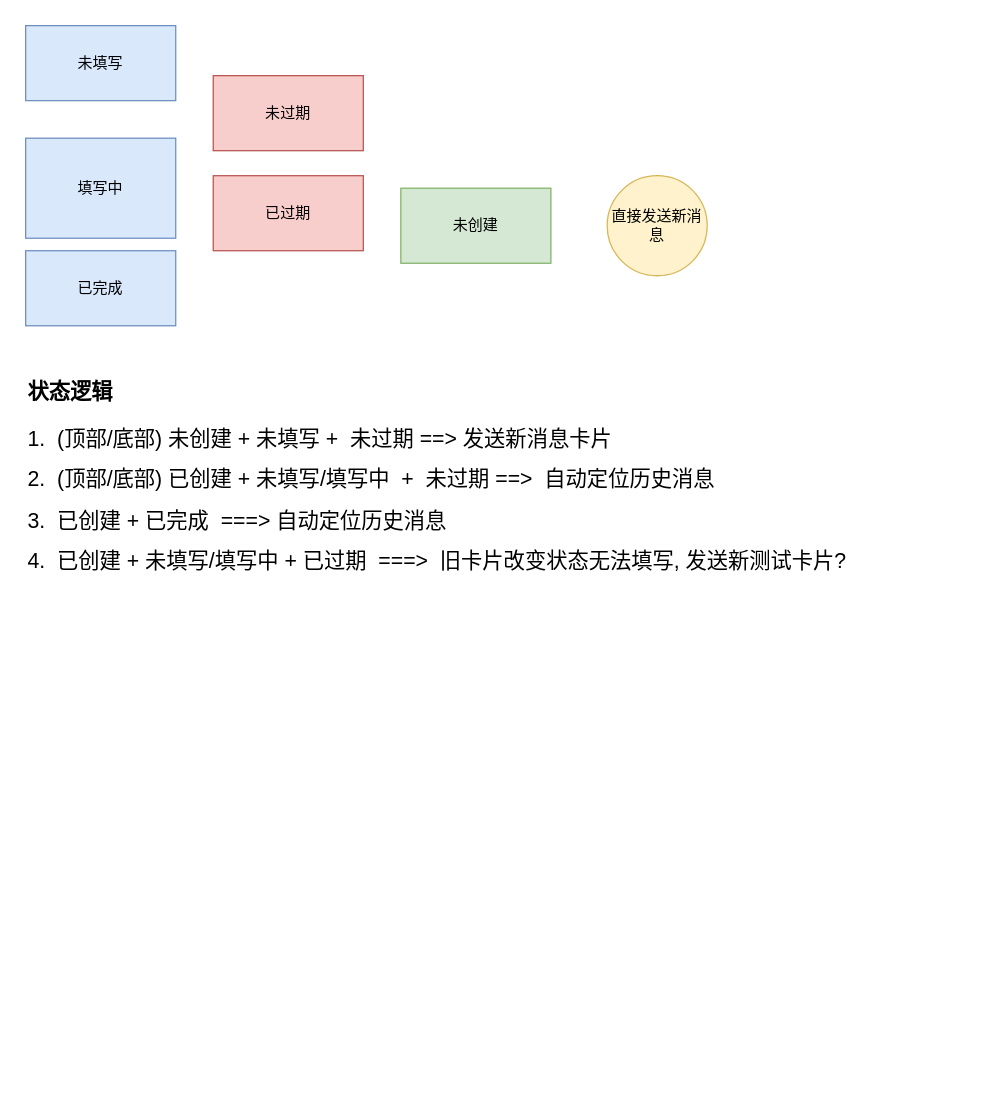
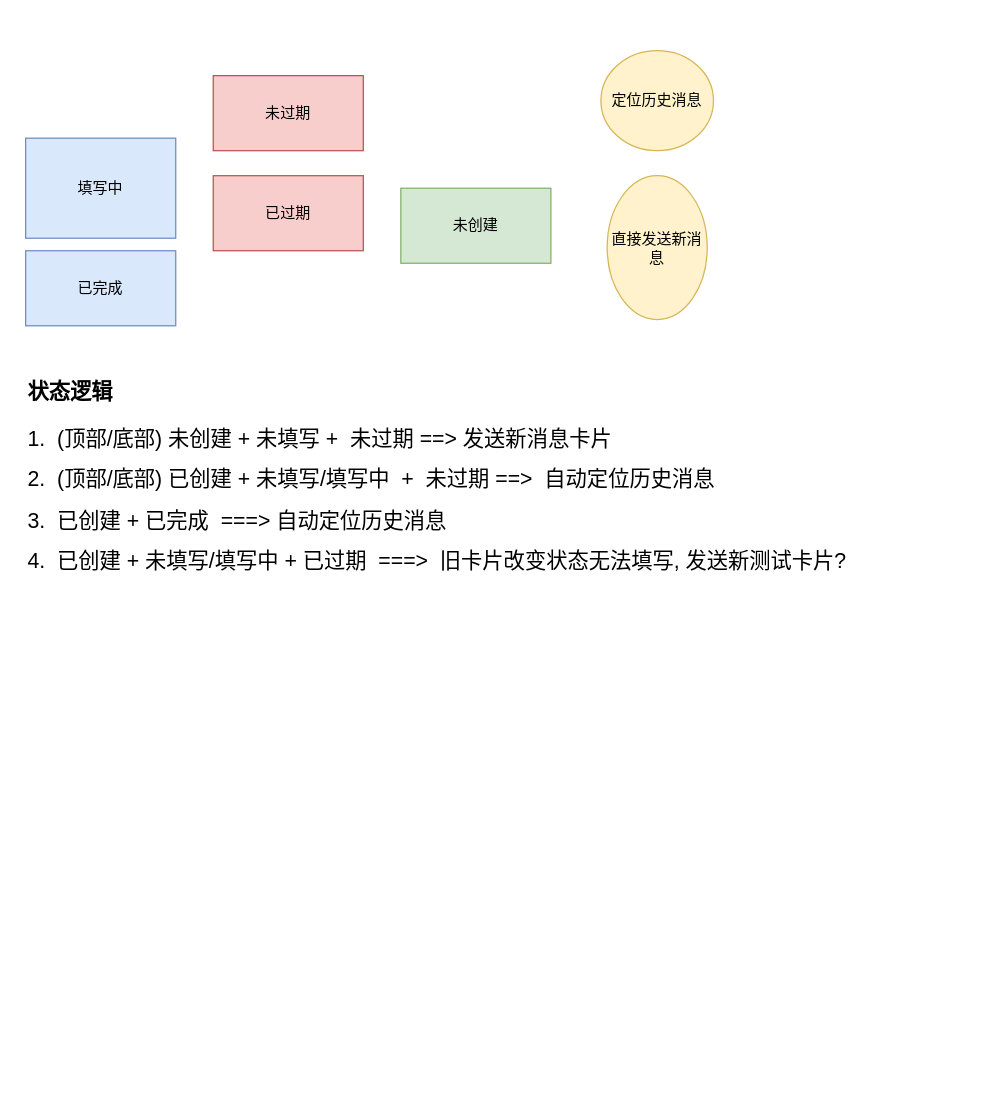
(101, 63) -> none
none -> (657, 101)
(657, 226) -> (657, 248)
